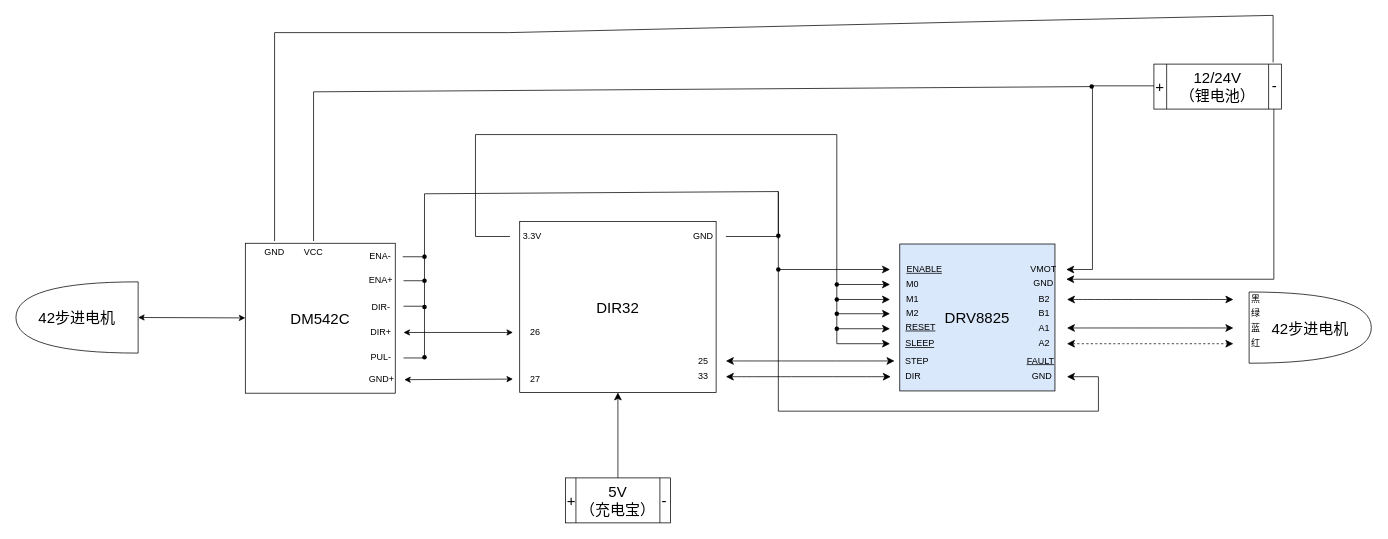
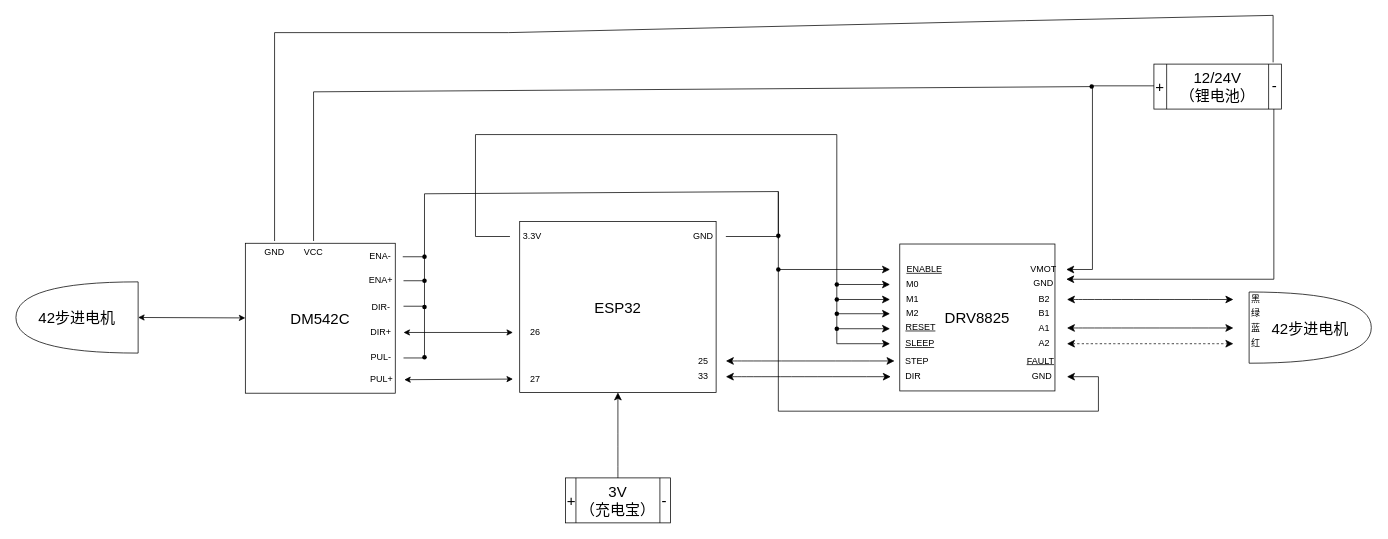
(618, 307) -> (618, 307)
(977, 318) -> (977, 318)
(381, 380) -> (381, 380)
(618, 501) -> (618, 501)
